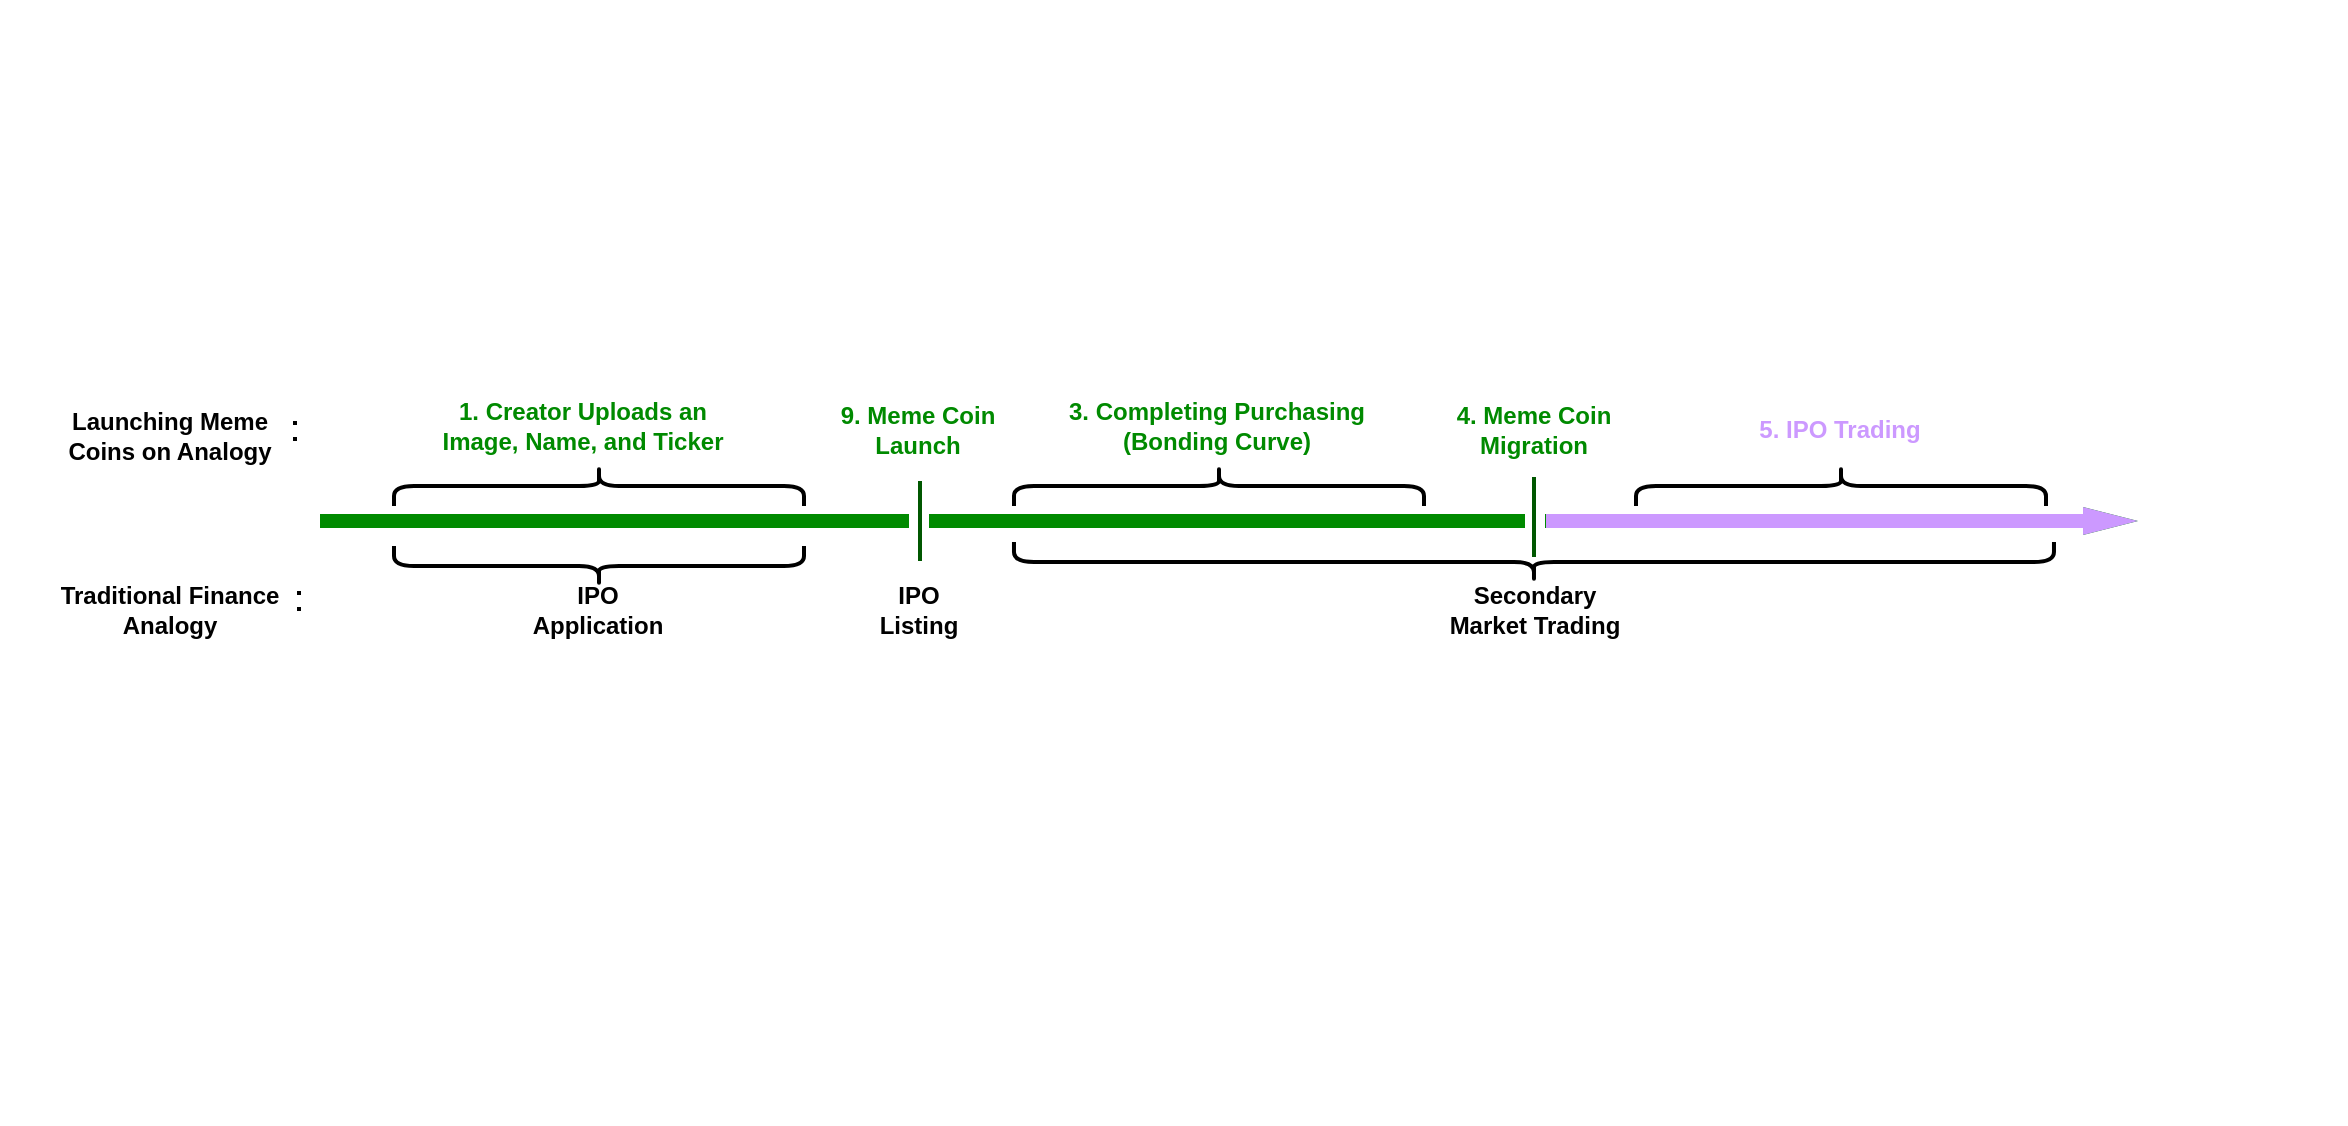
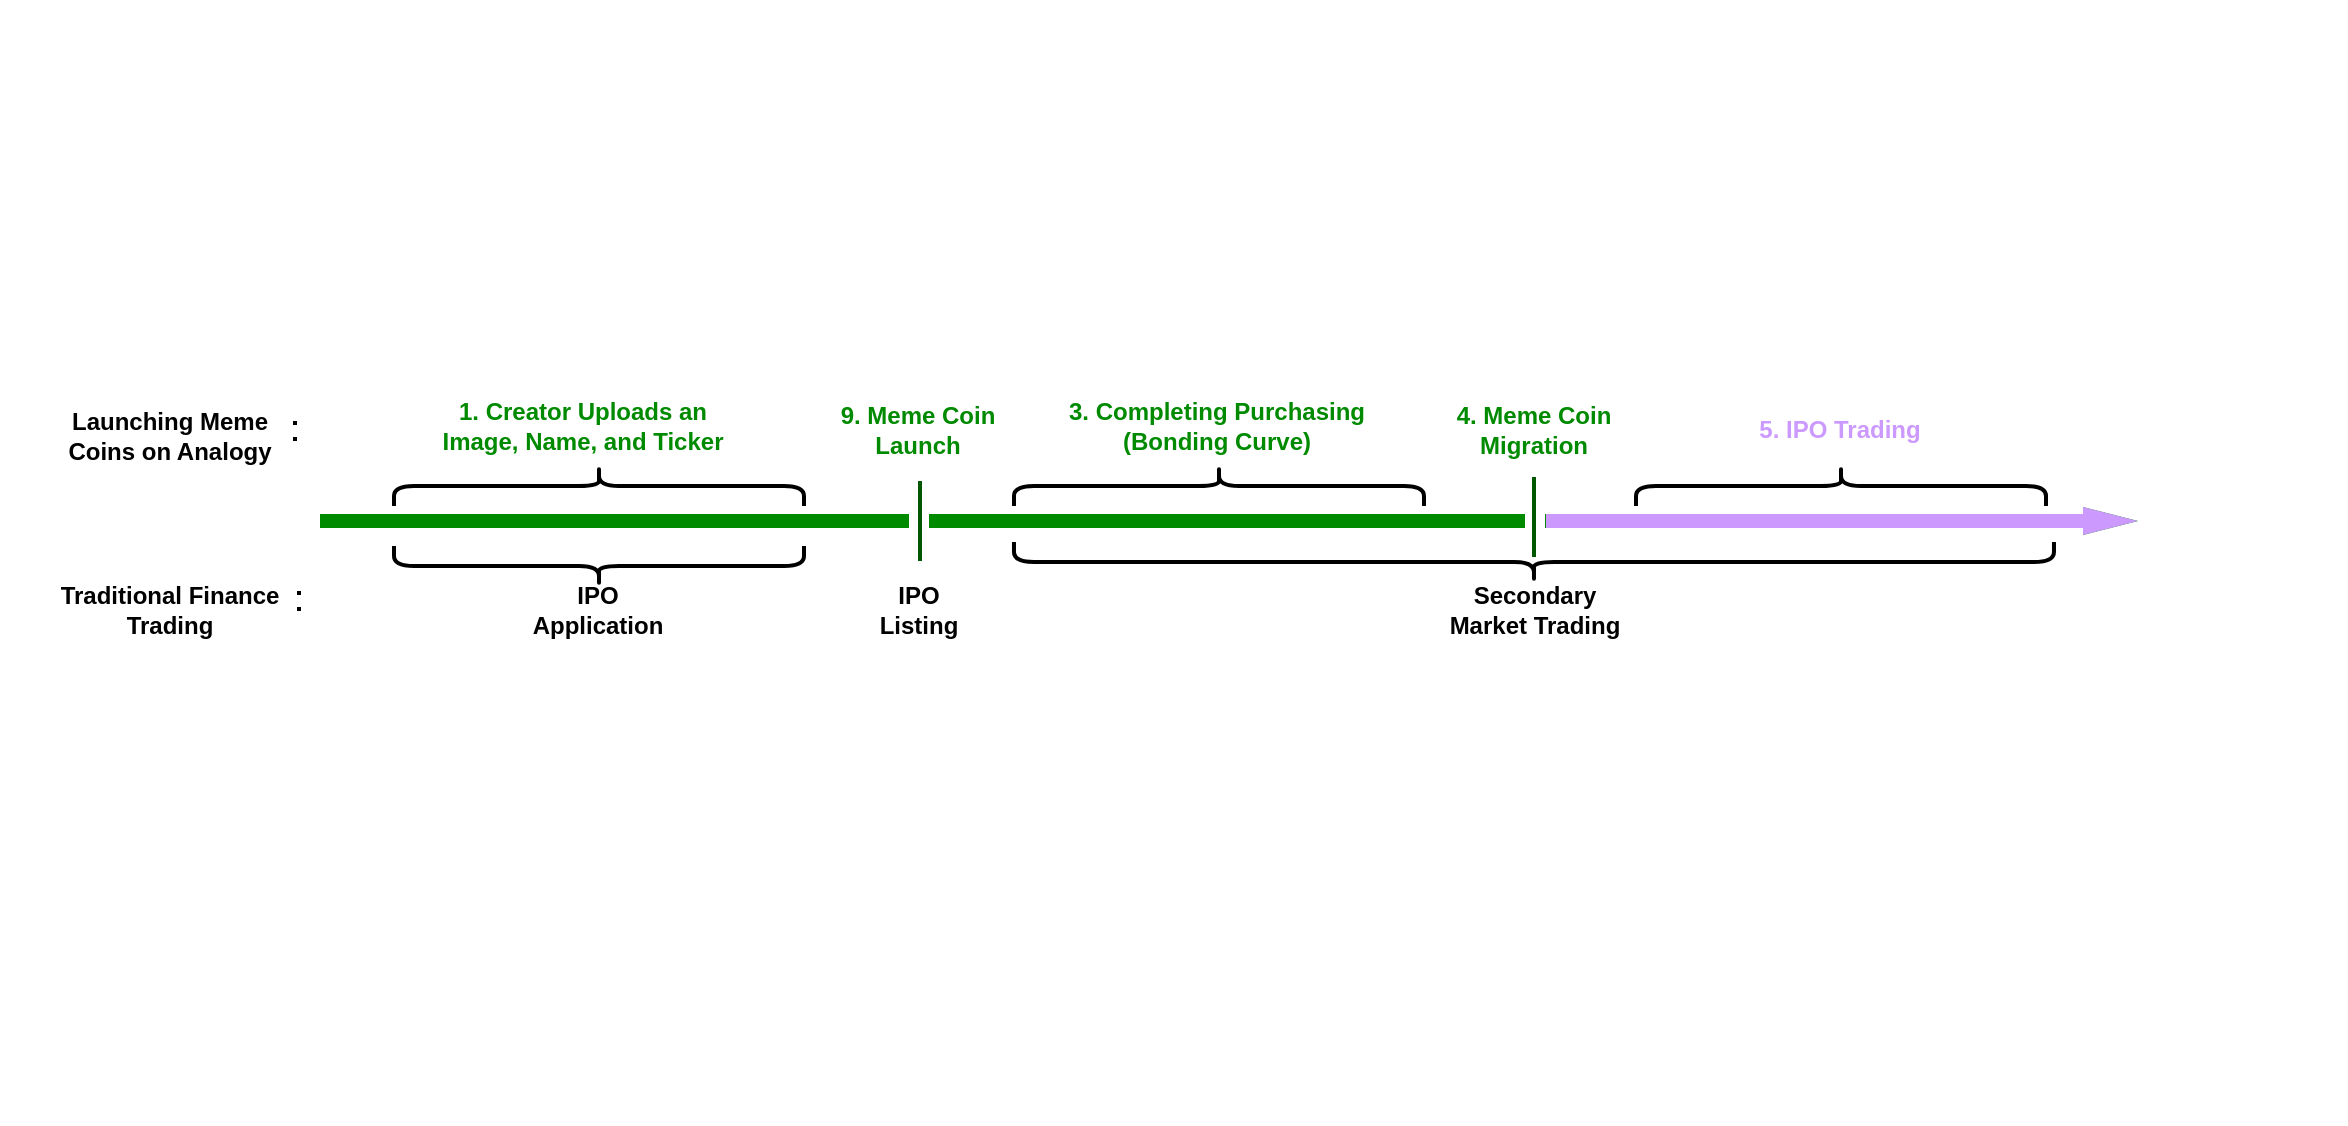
(171, 611) -> (171, 611)
